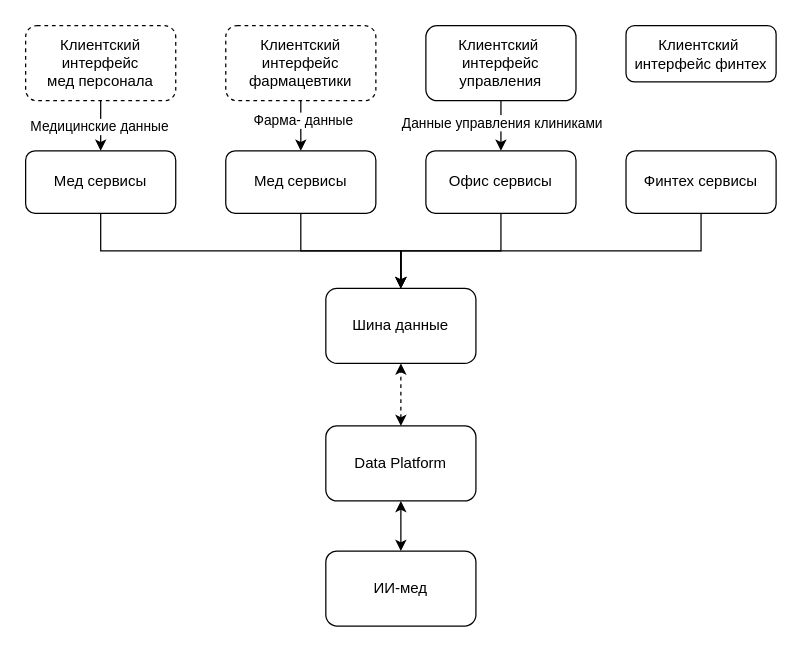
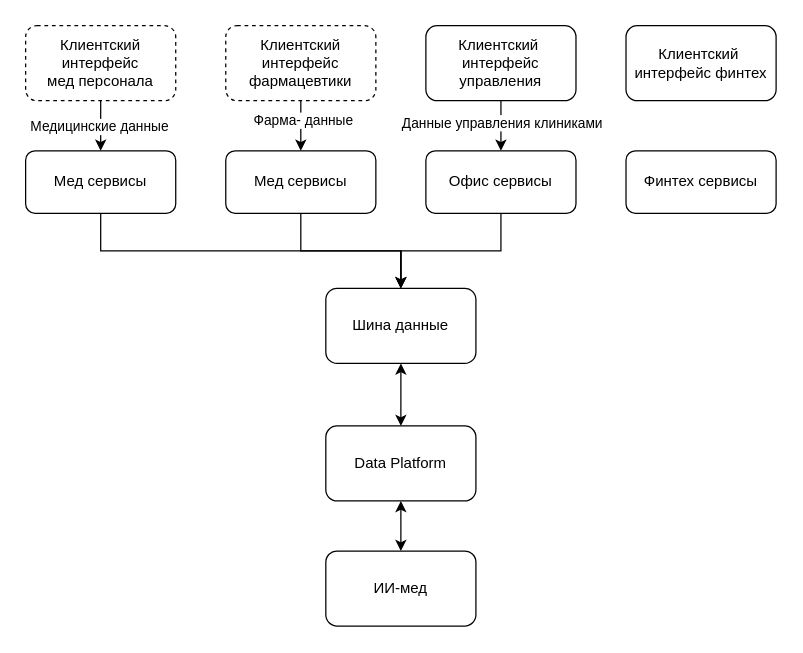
(701, 54) -> (701, 63)
(620, 251) -> none
(401, 393) -> (401, 393)
